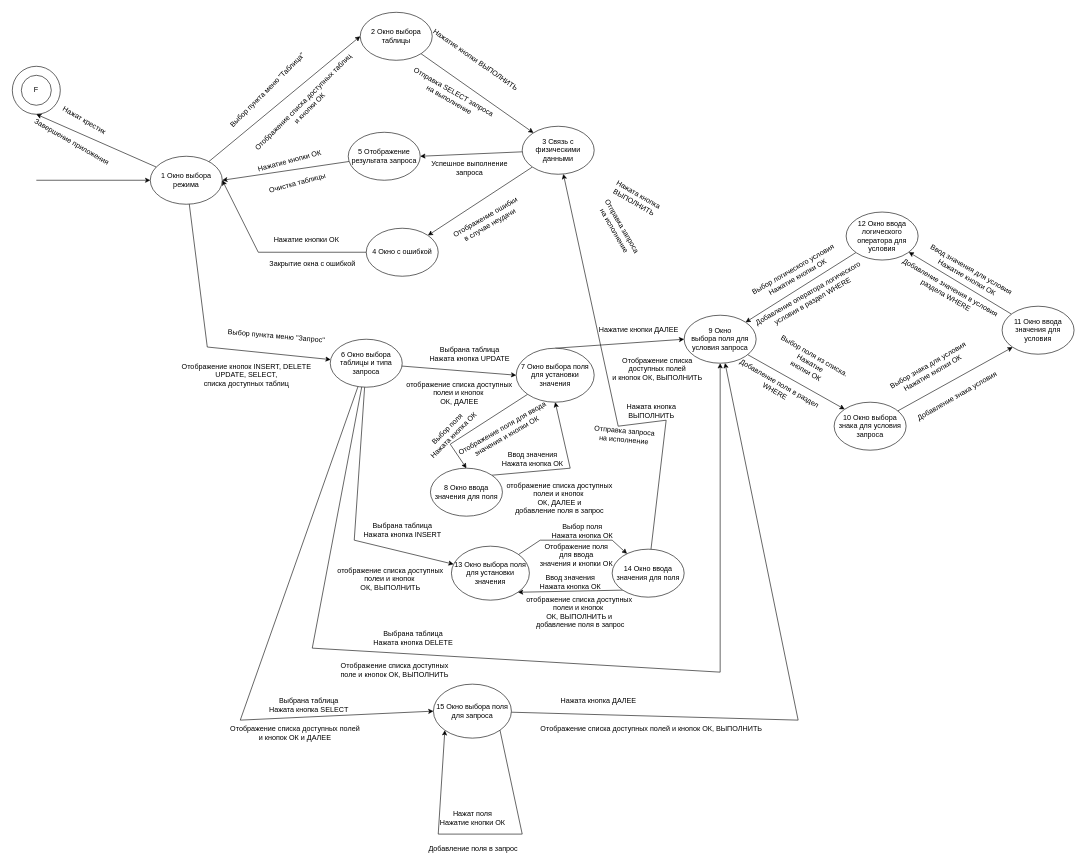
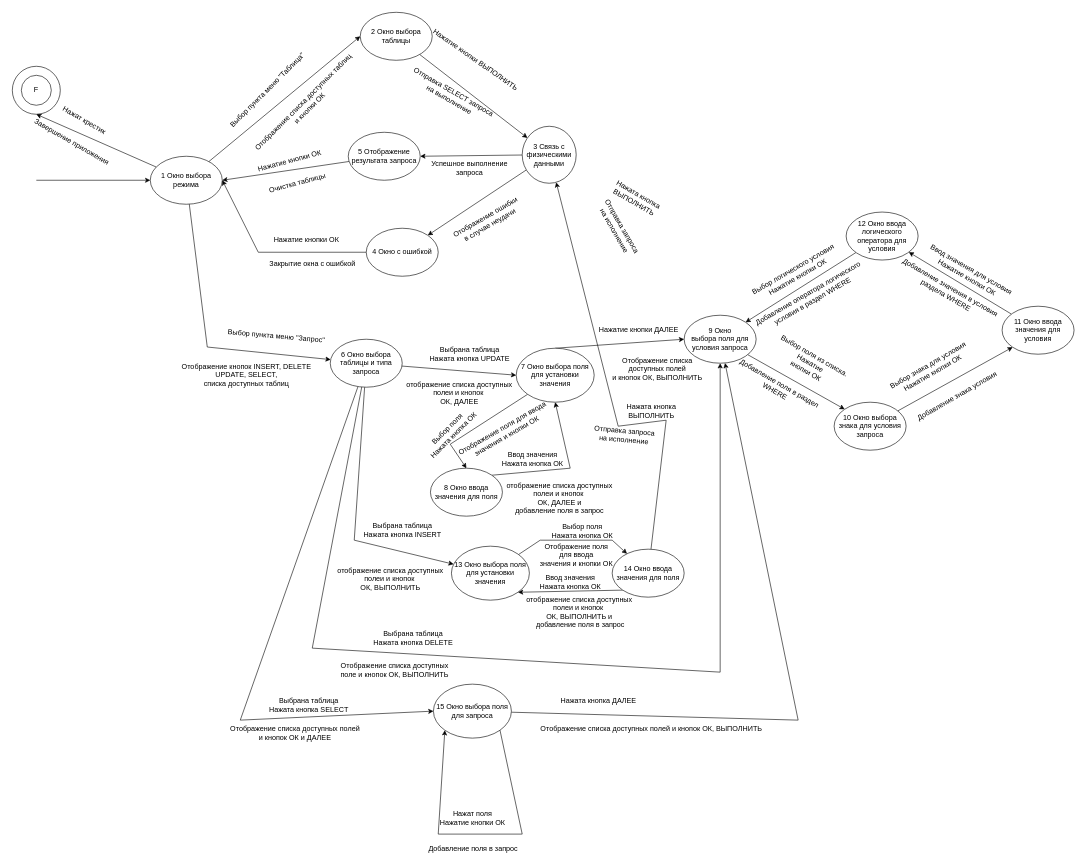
(558, 150) -> (549, 155)
